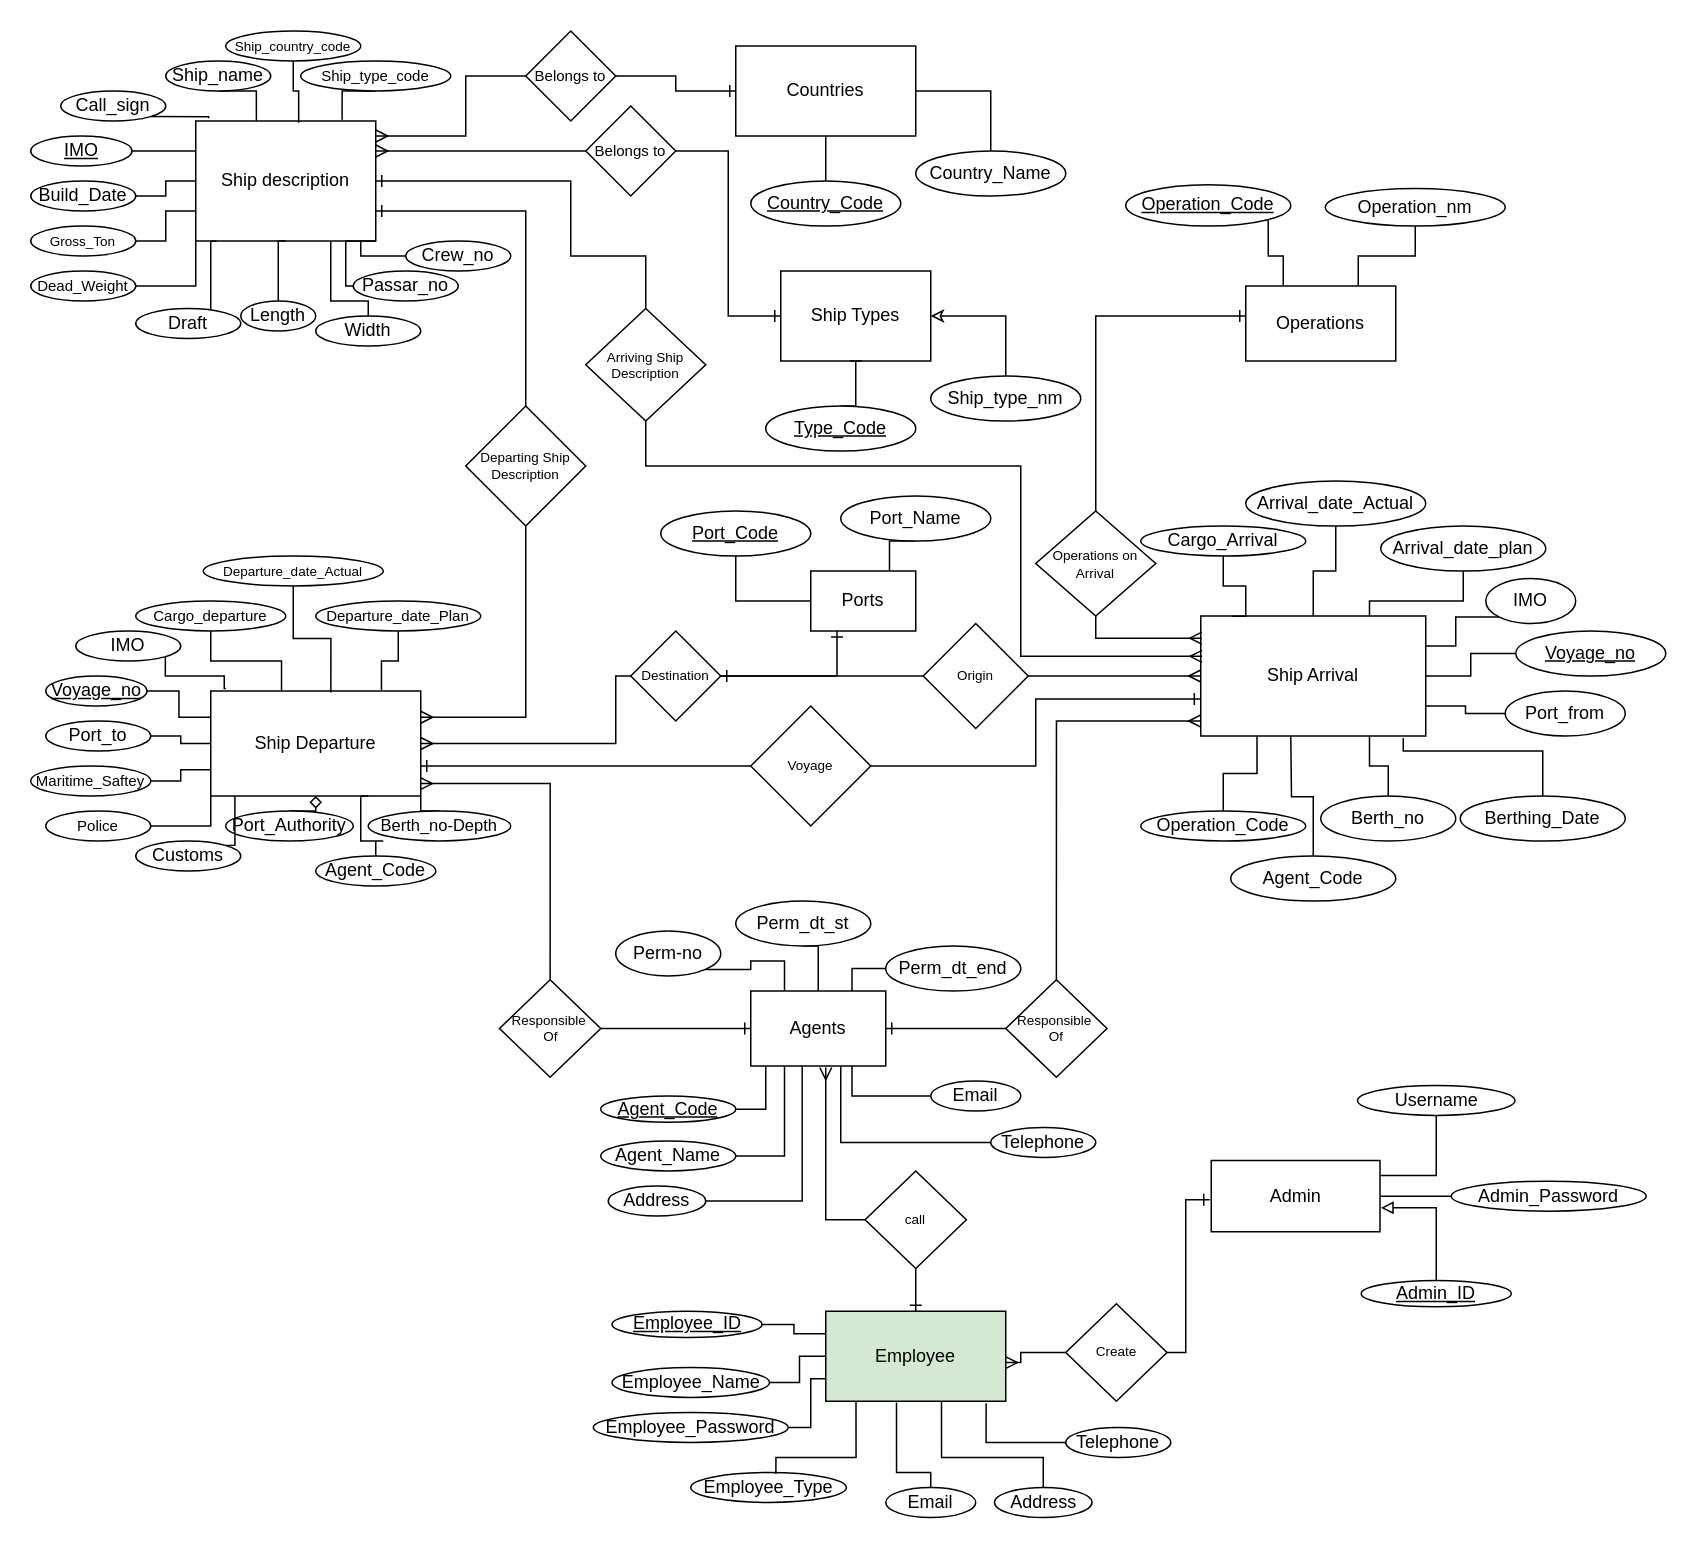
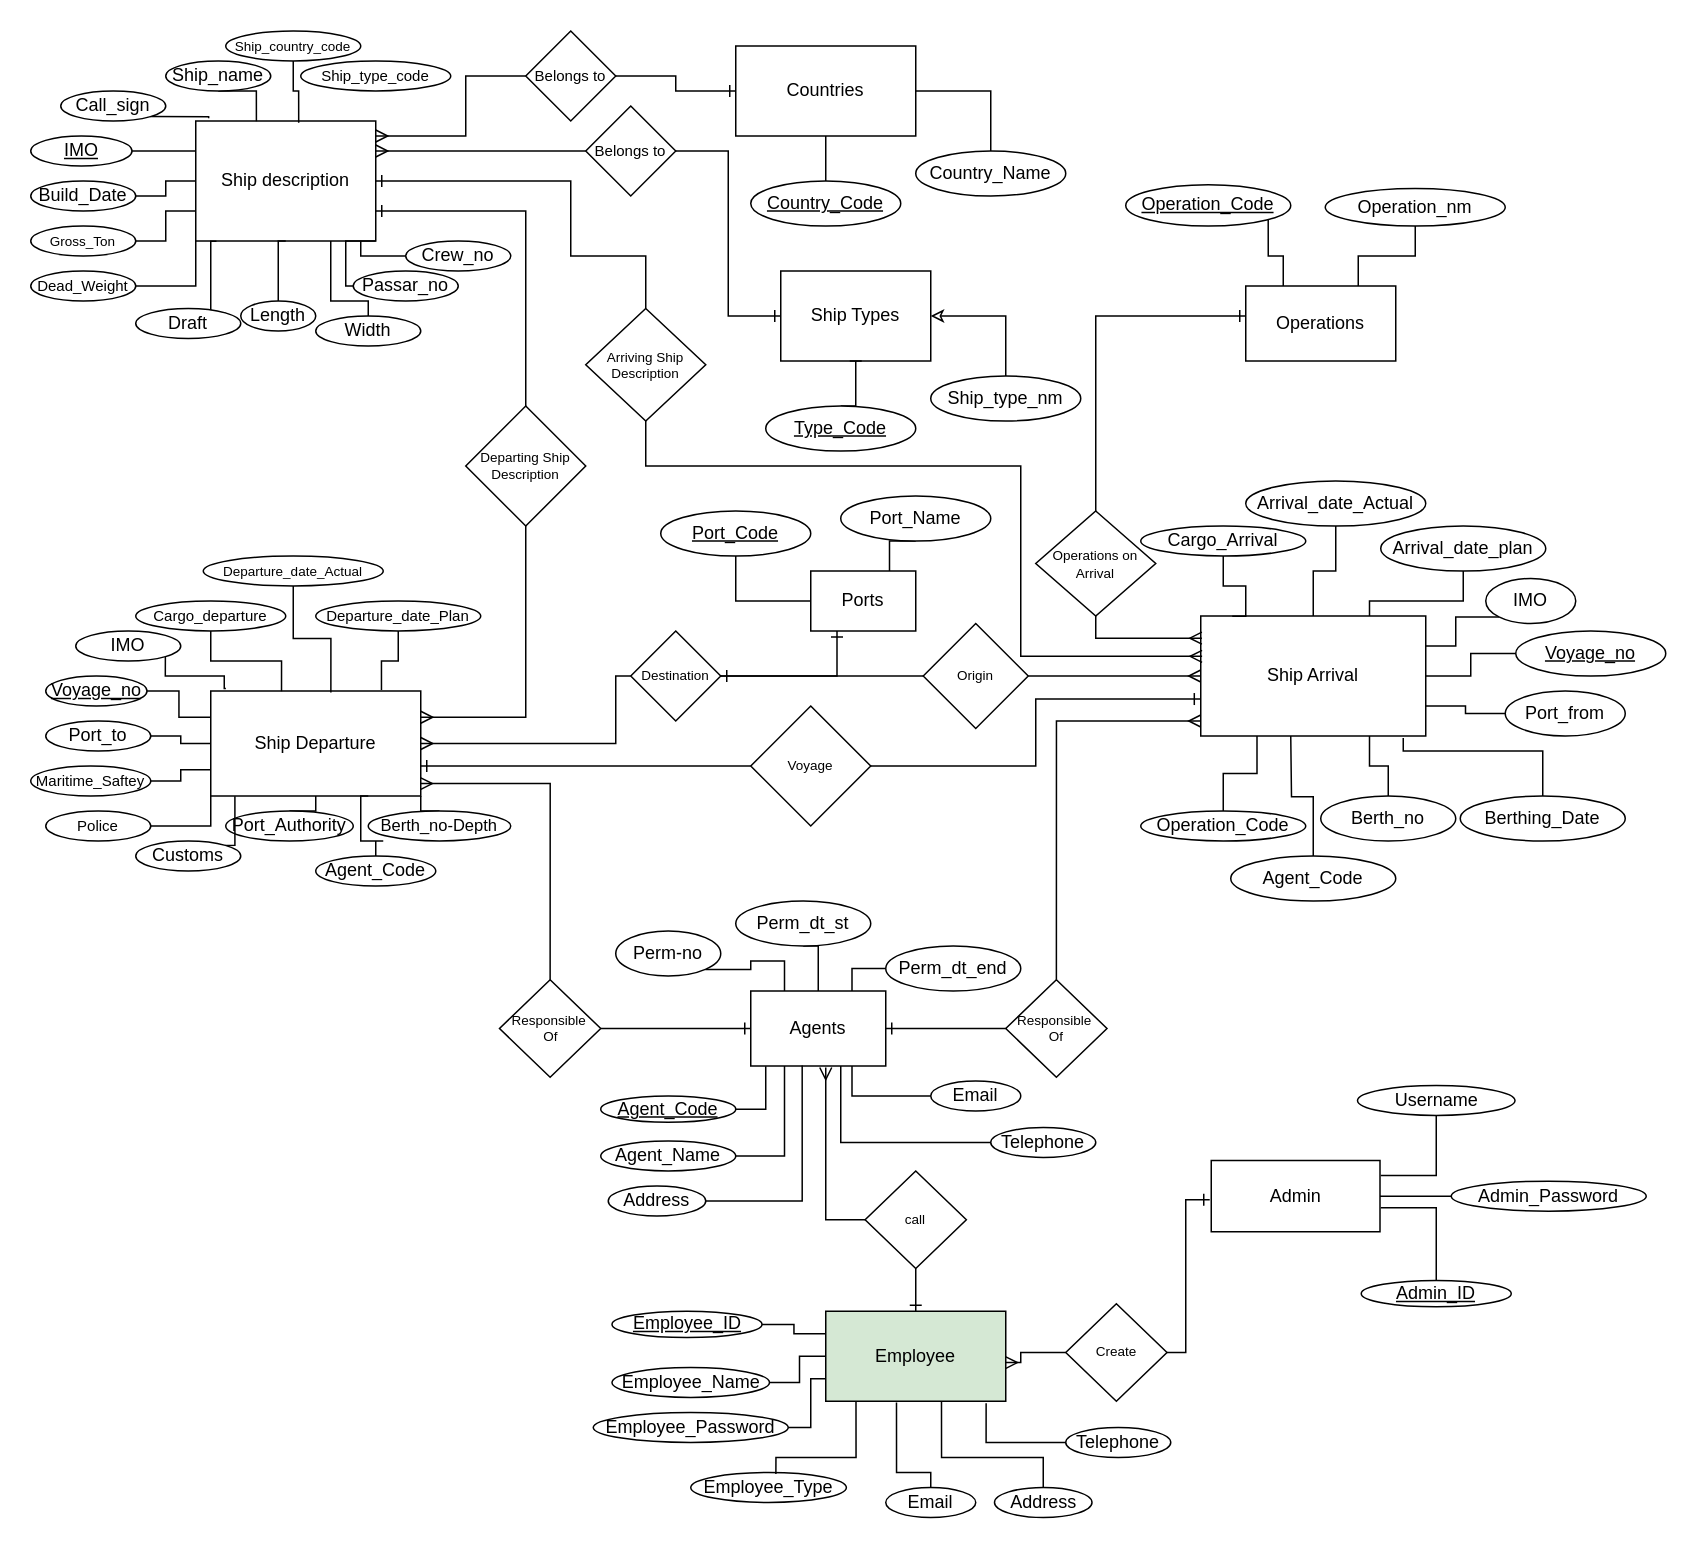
(342, 96) -> none
(316, 808) -> (316, 802)
(1394, 1208) -> (1388, 1208)
